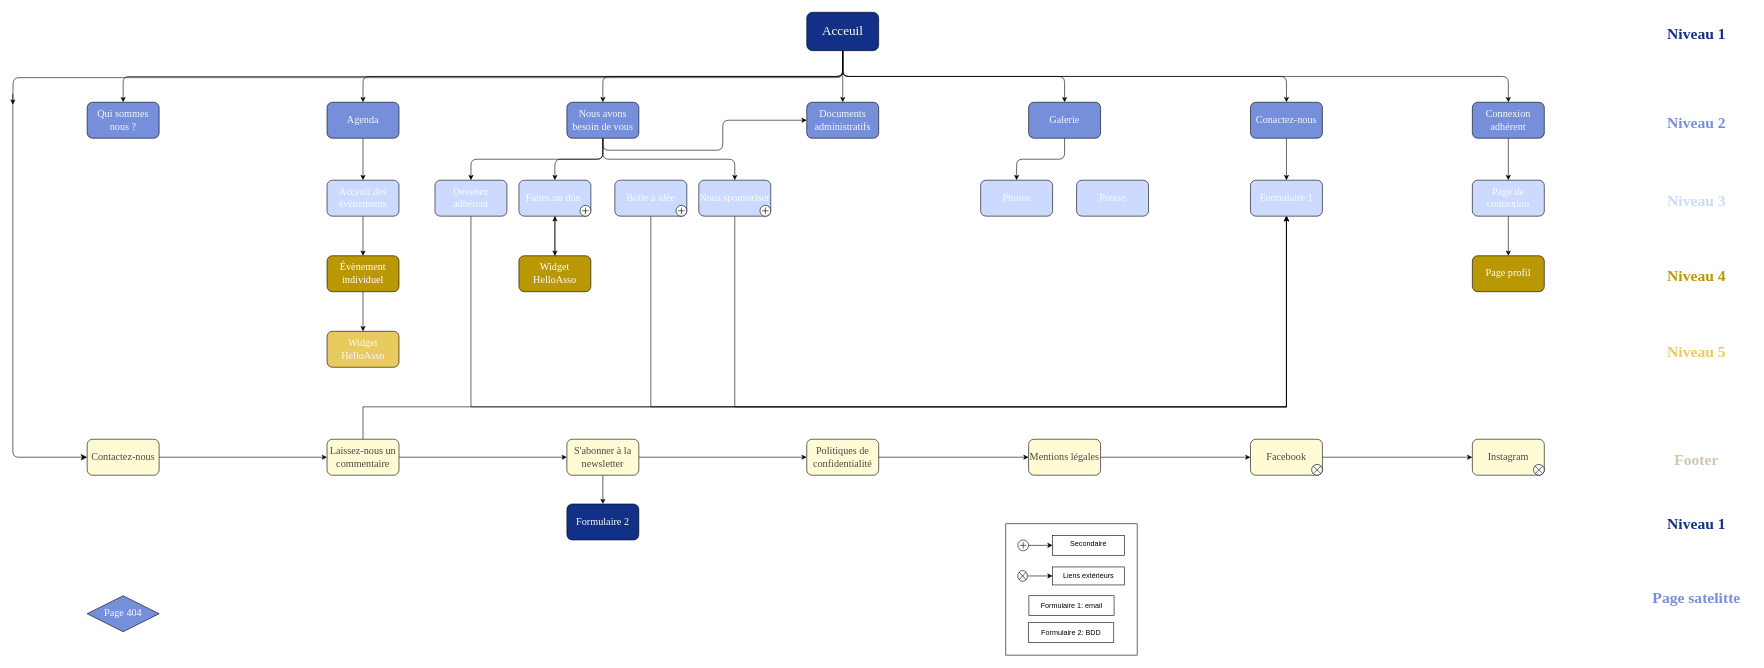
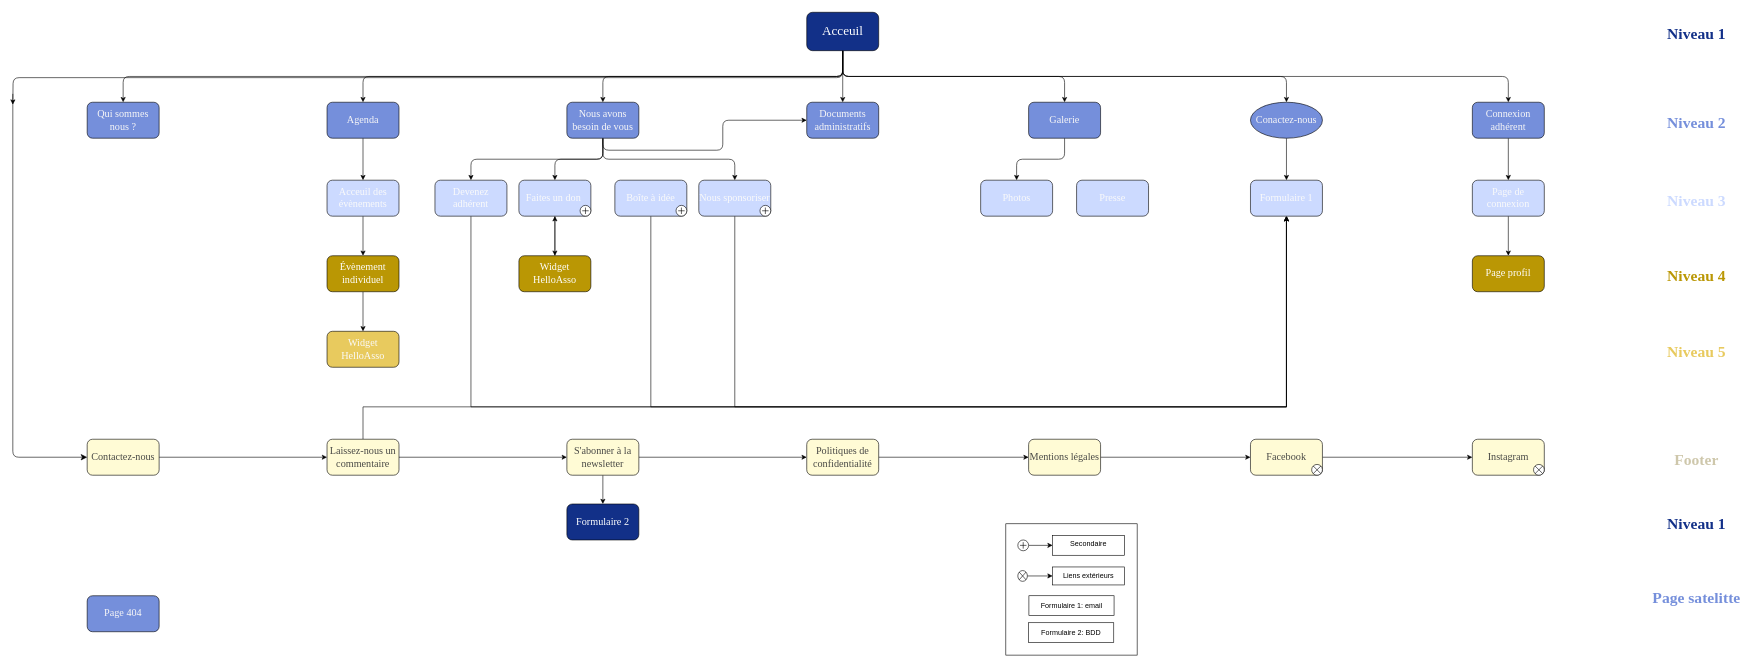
(1287, 120) -> (1287, 120)
(123, 614) -> (123, 614)
